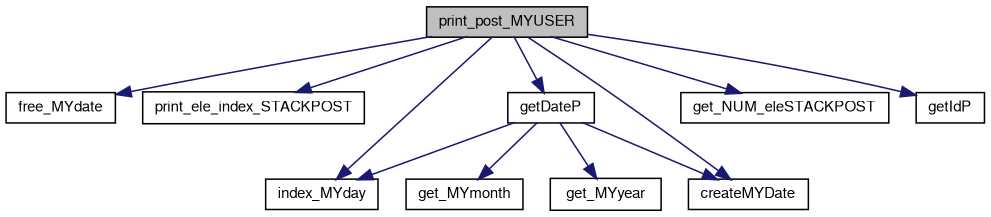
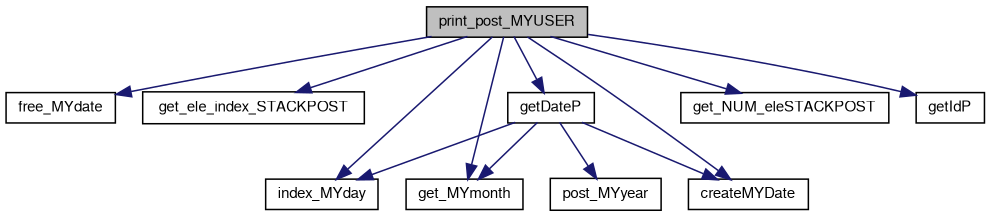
none -> (488, 101)
(254, 108) -> (254, 108)
(606, 194) -> (606, 194)
